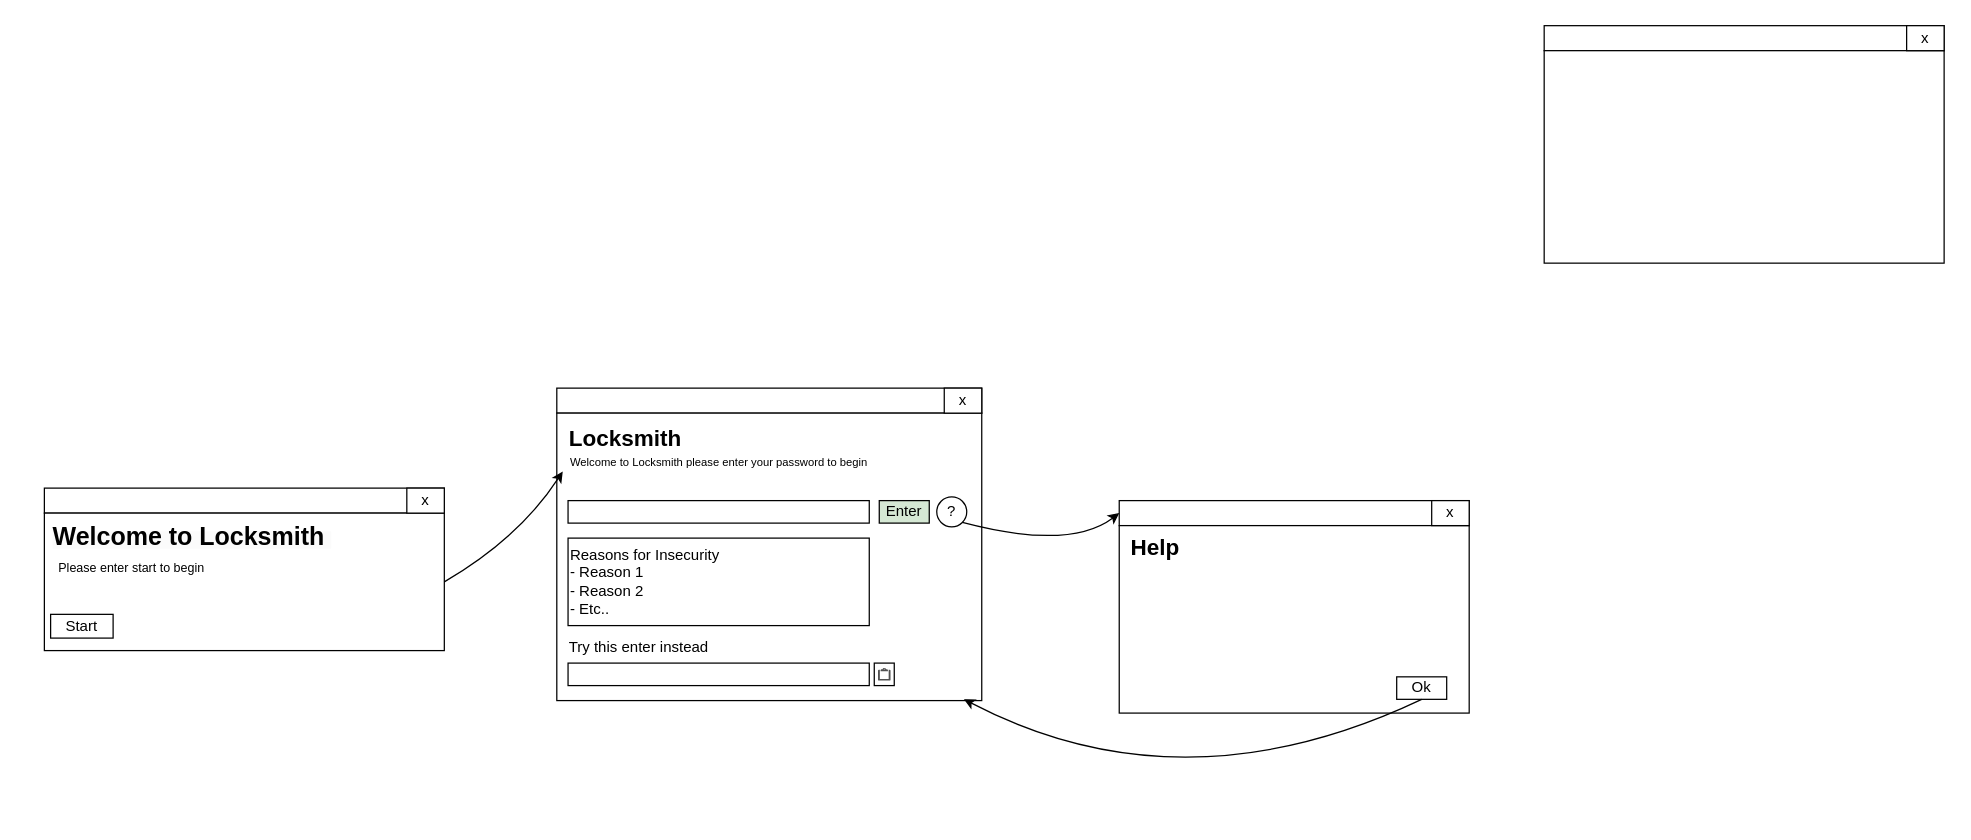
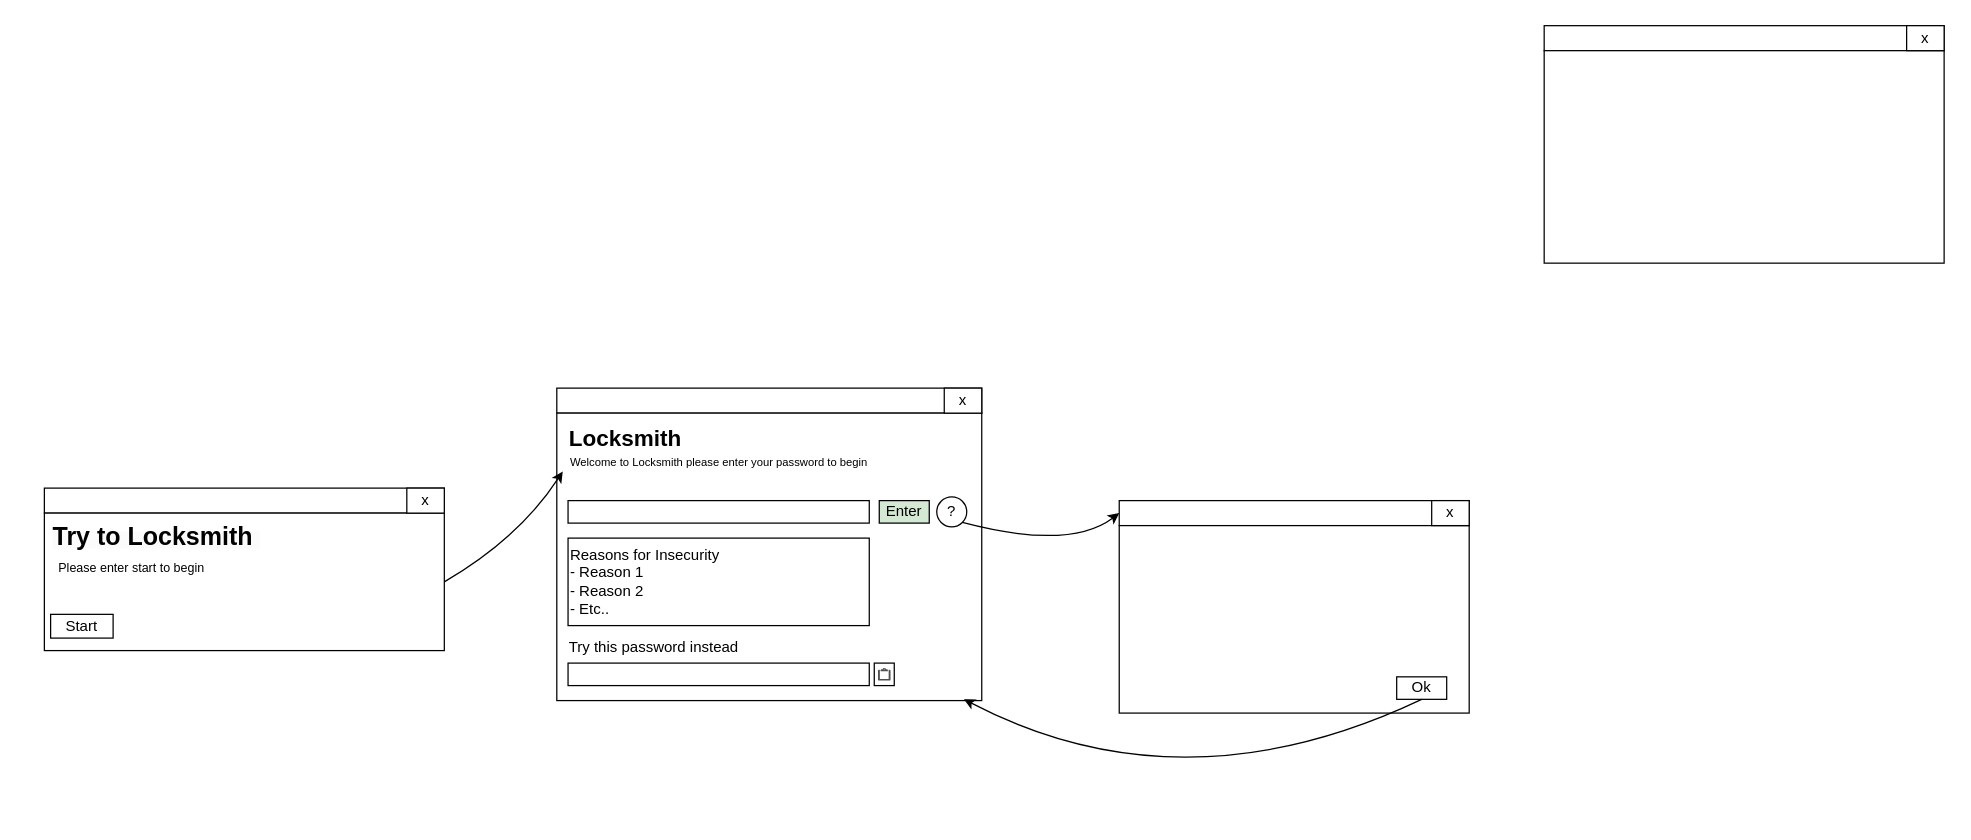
(129, 531) -> (114, 531)
(1156, 548) -> none
(652, 648) -> (660, 648)
